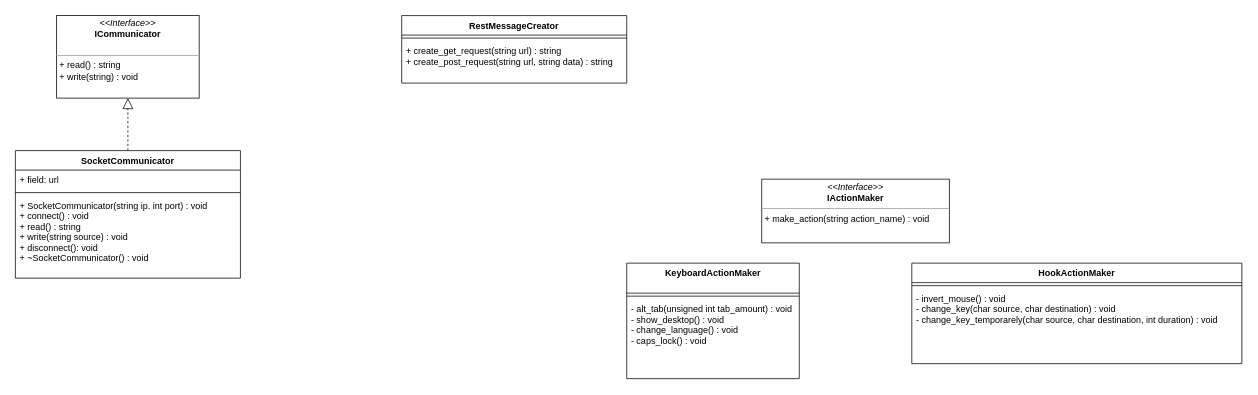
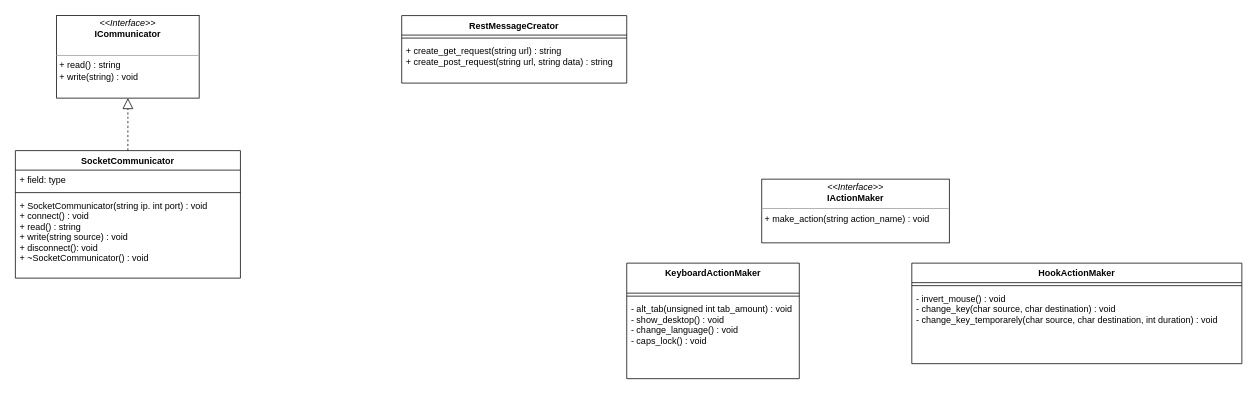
(43, 180) -> (46, 180)
